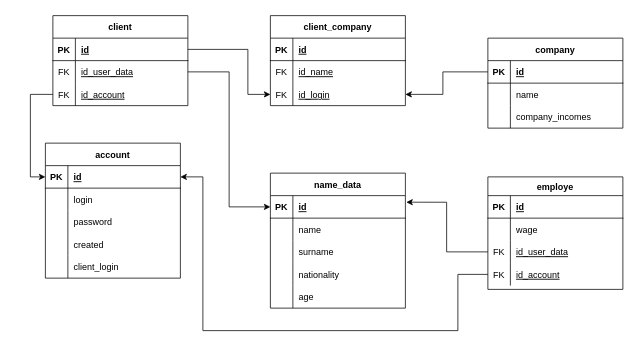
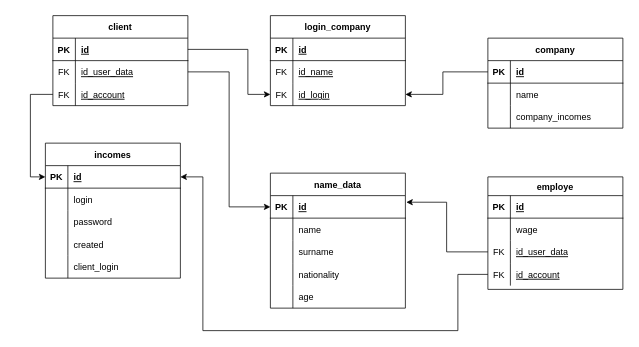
(338, 27) -> (338, 27)
(113, 155) -> (113, 155)
